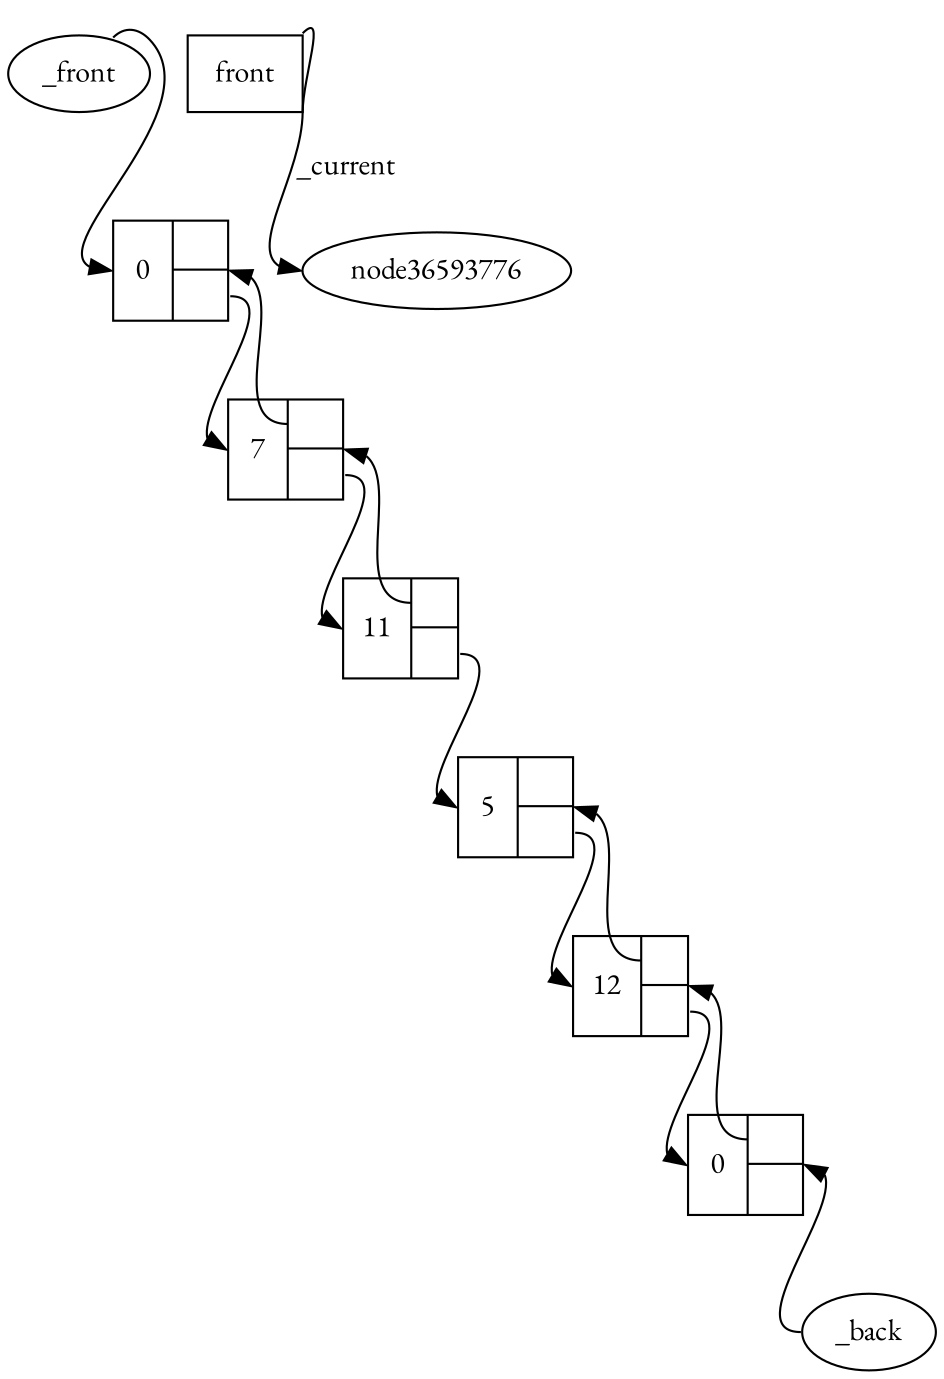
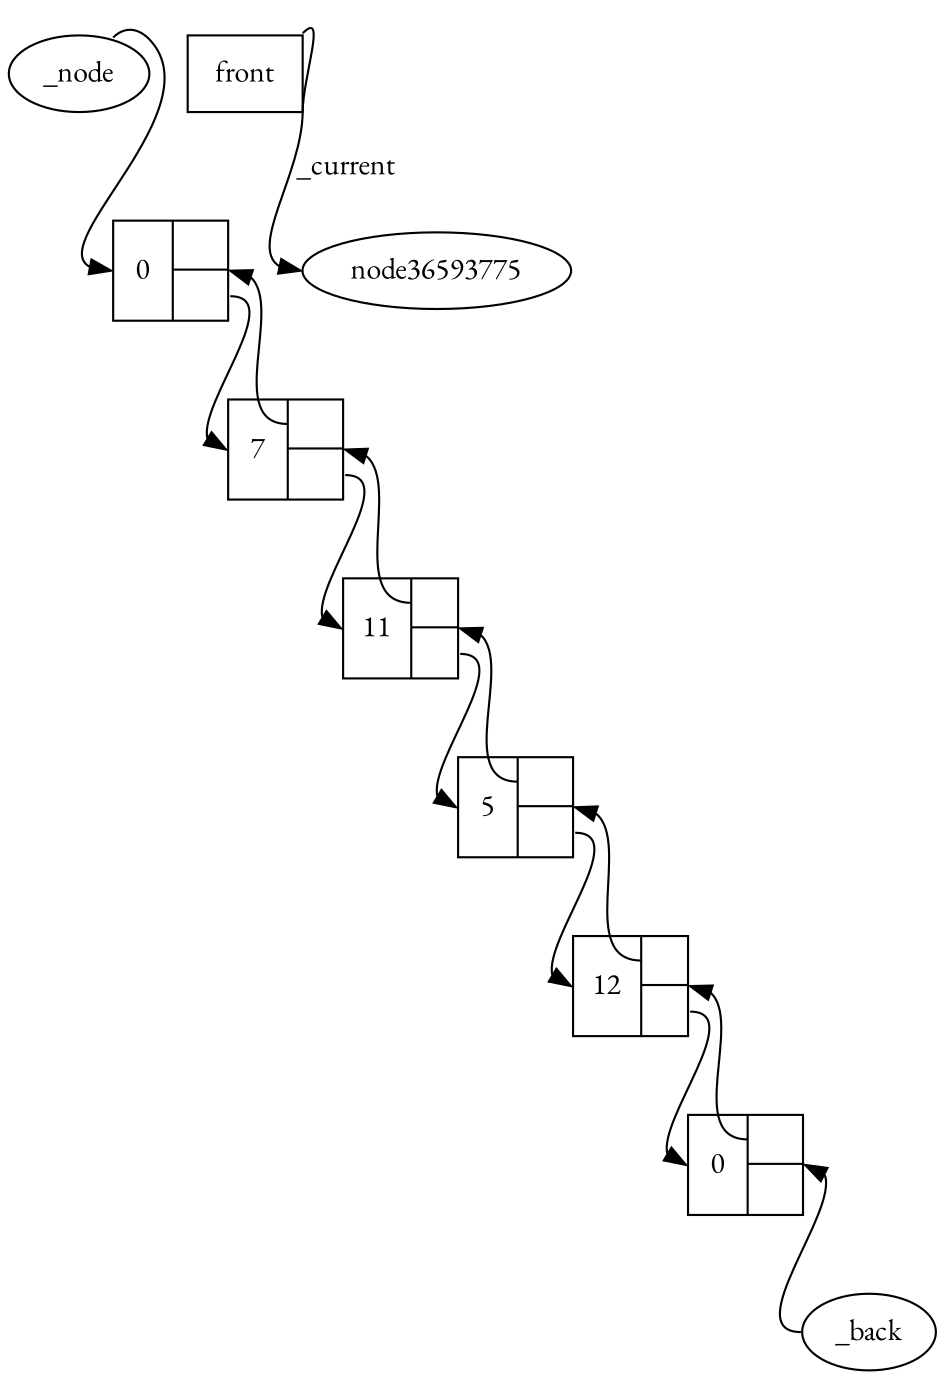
(79, 74) -> (79, 74)
(437, 271) -> (437, 271)
none -> (488, 716)
